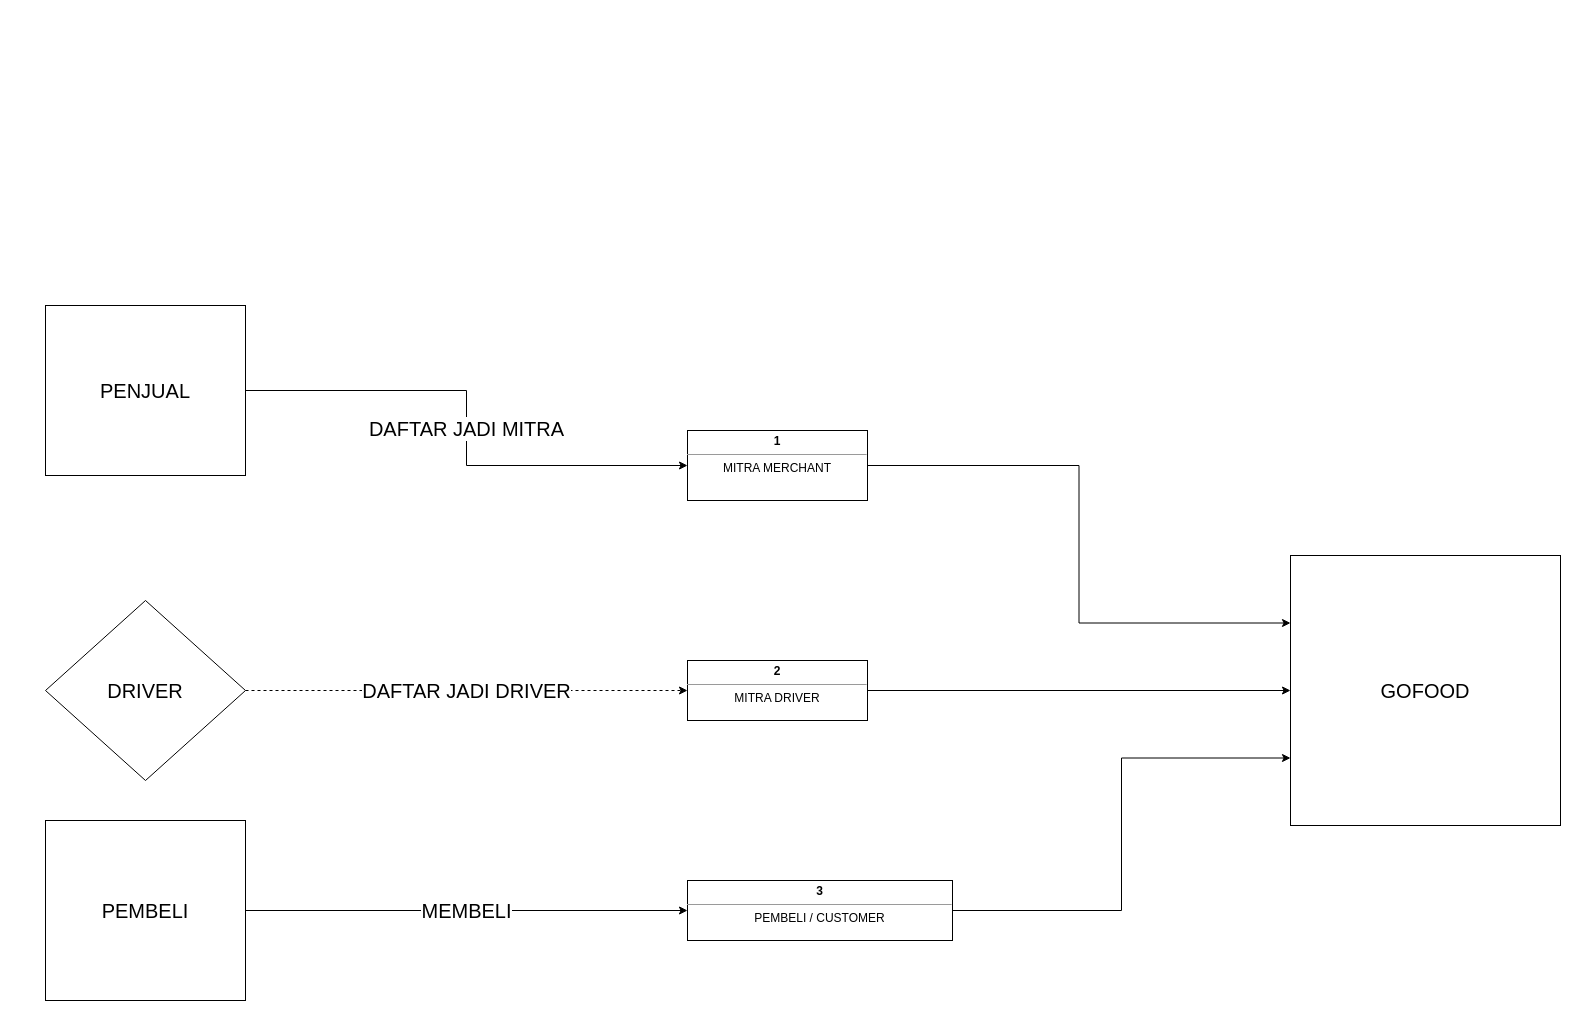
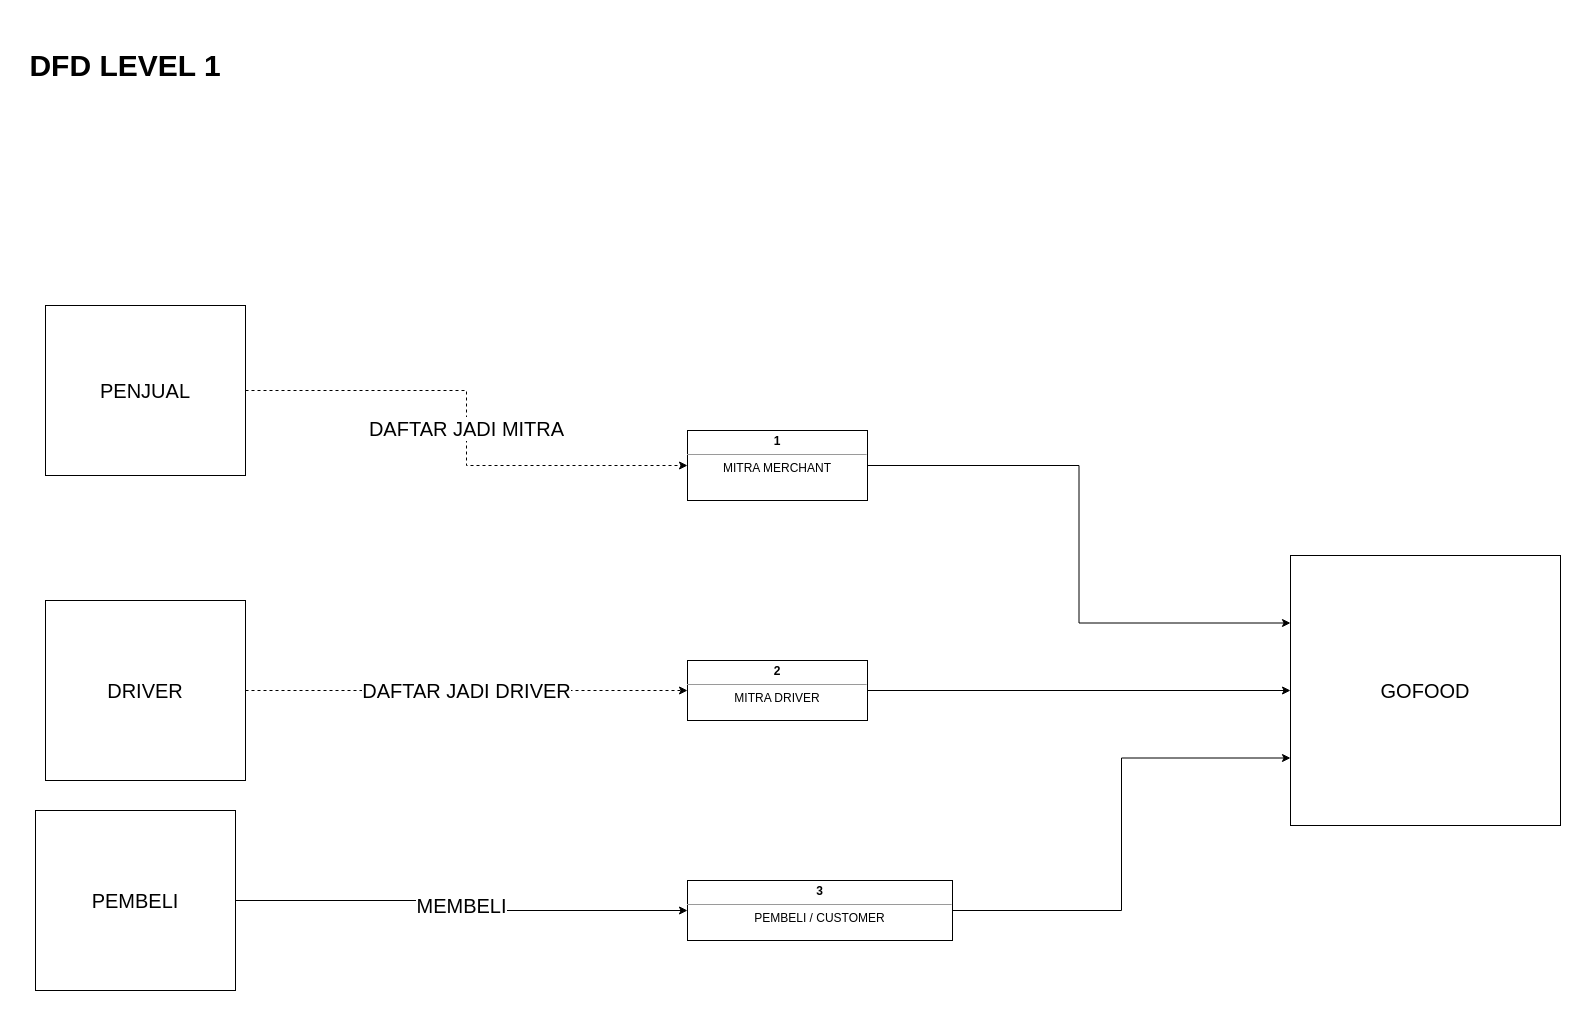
none -> (126, 66)
(369, 391) -> (369, 391)
(146, 691) -> (146, 691)
(146, 911) -> (136, 901)
